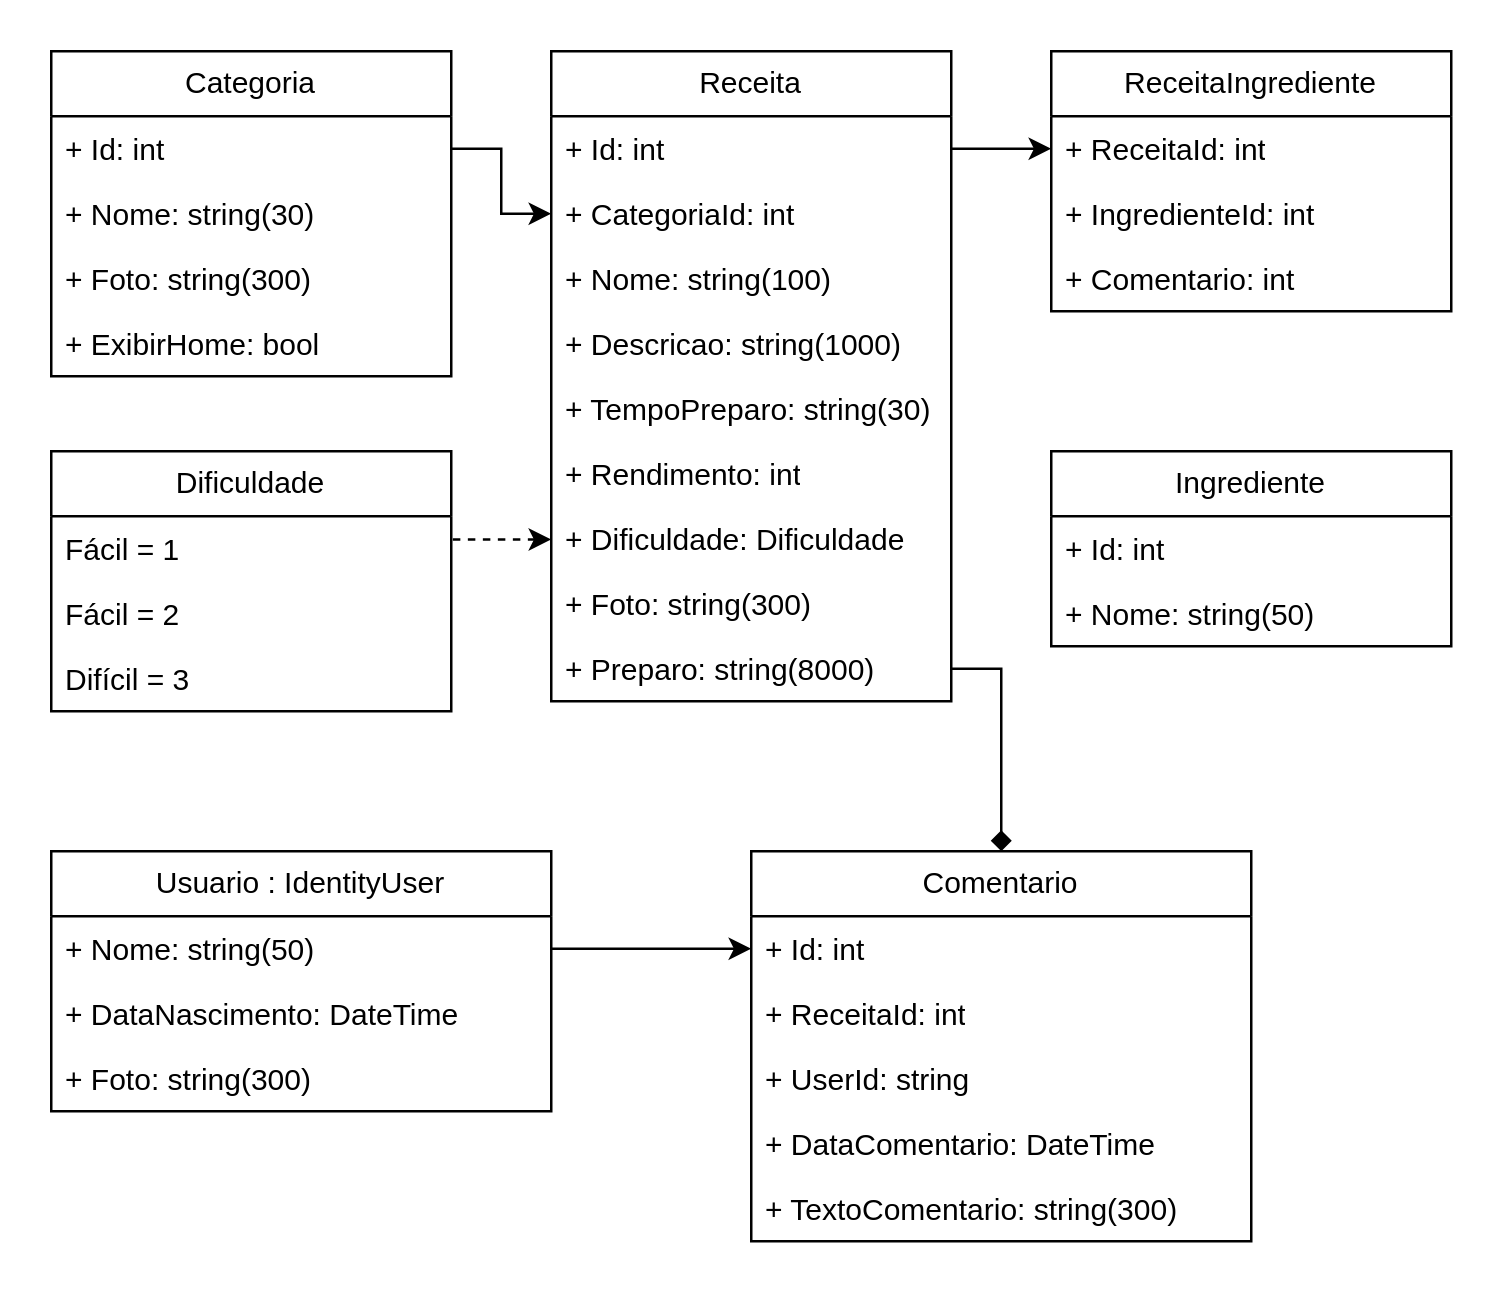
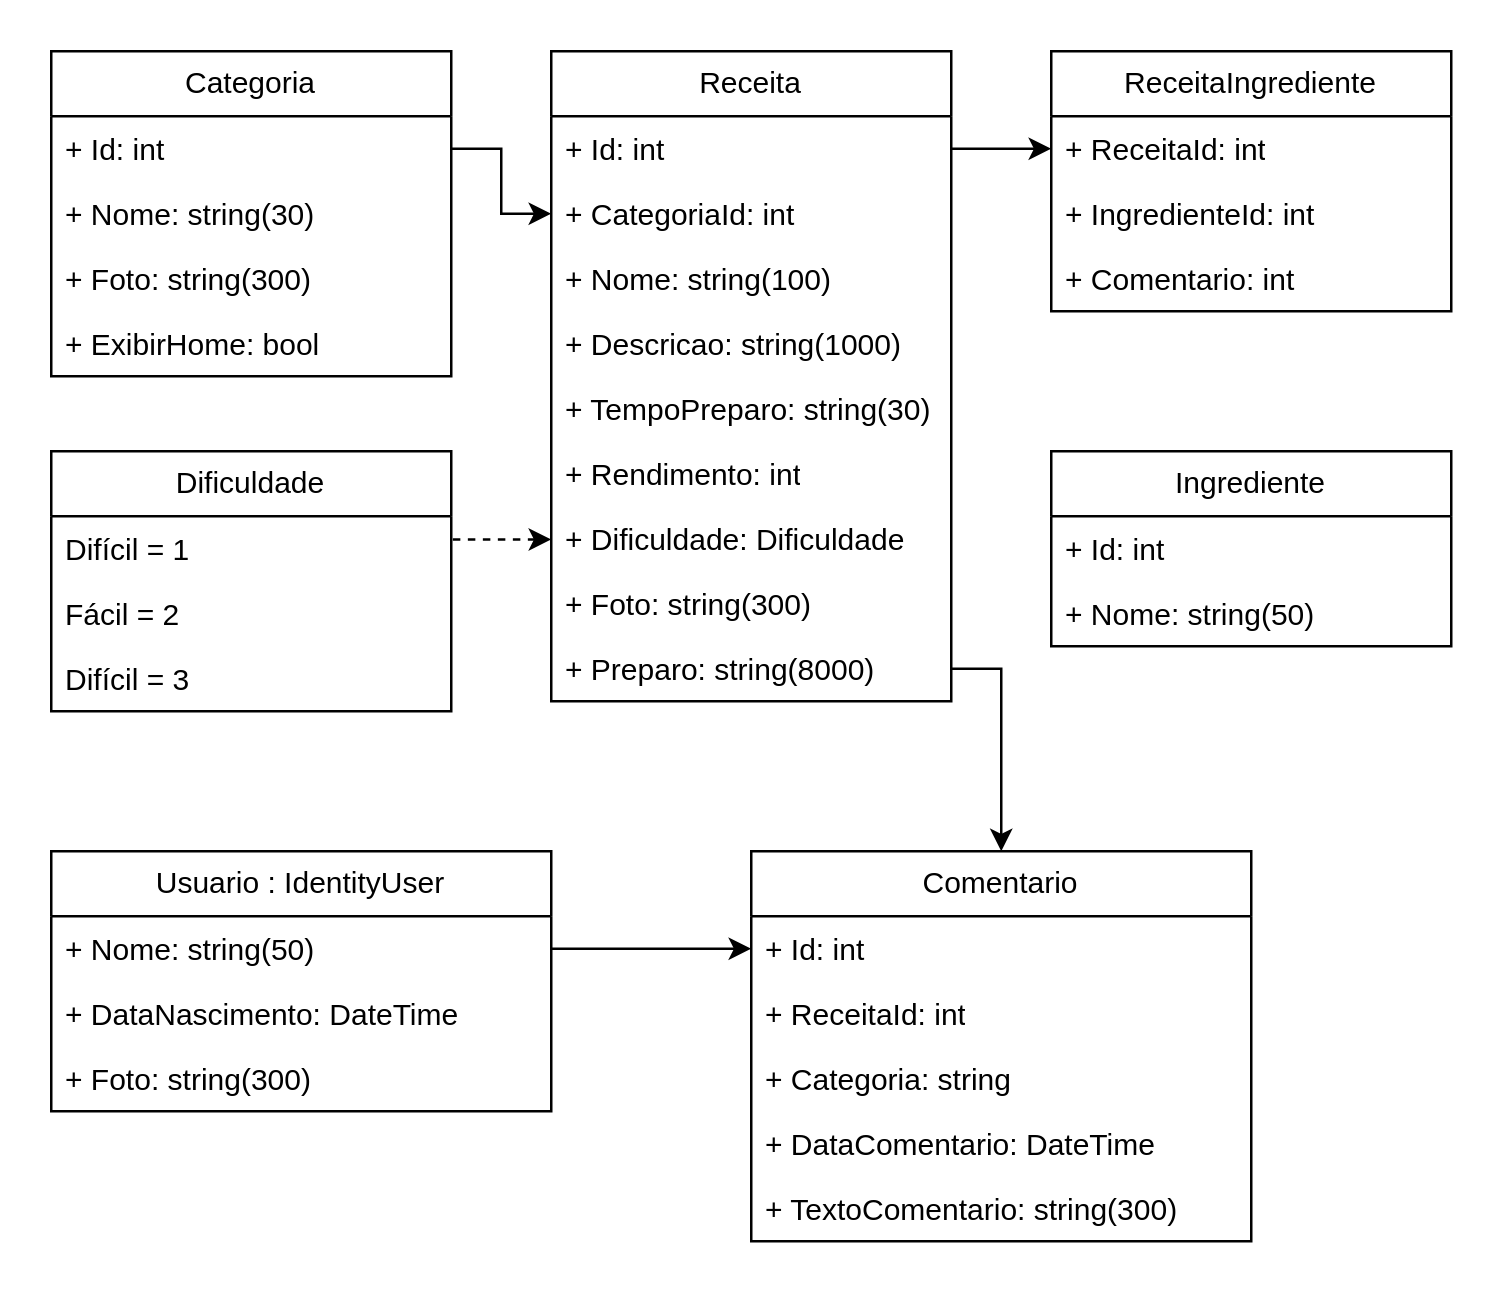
(126, 552) -> (139, 552)
(1001, 831) -> (1001, 832)
(885, 1082) -> (906, 1082)
